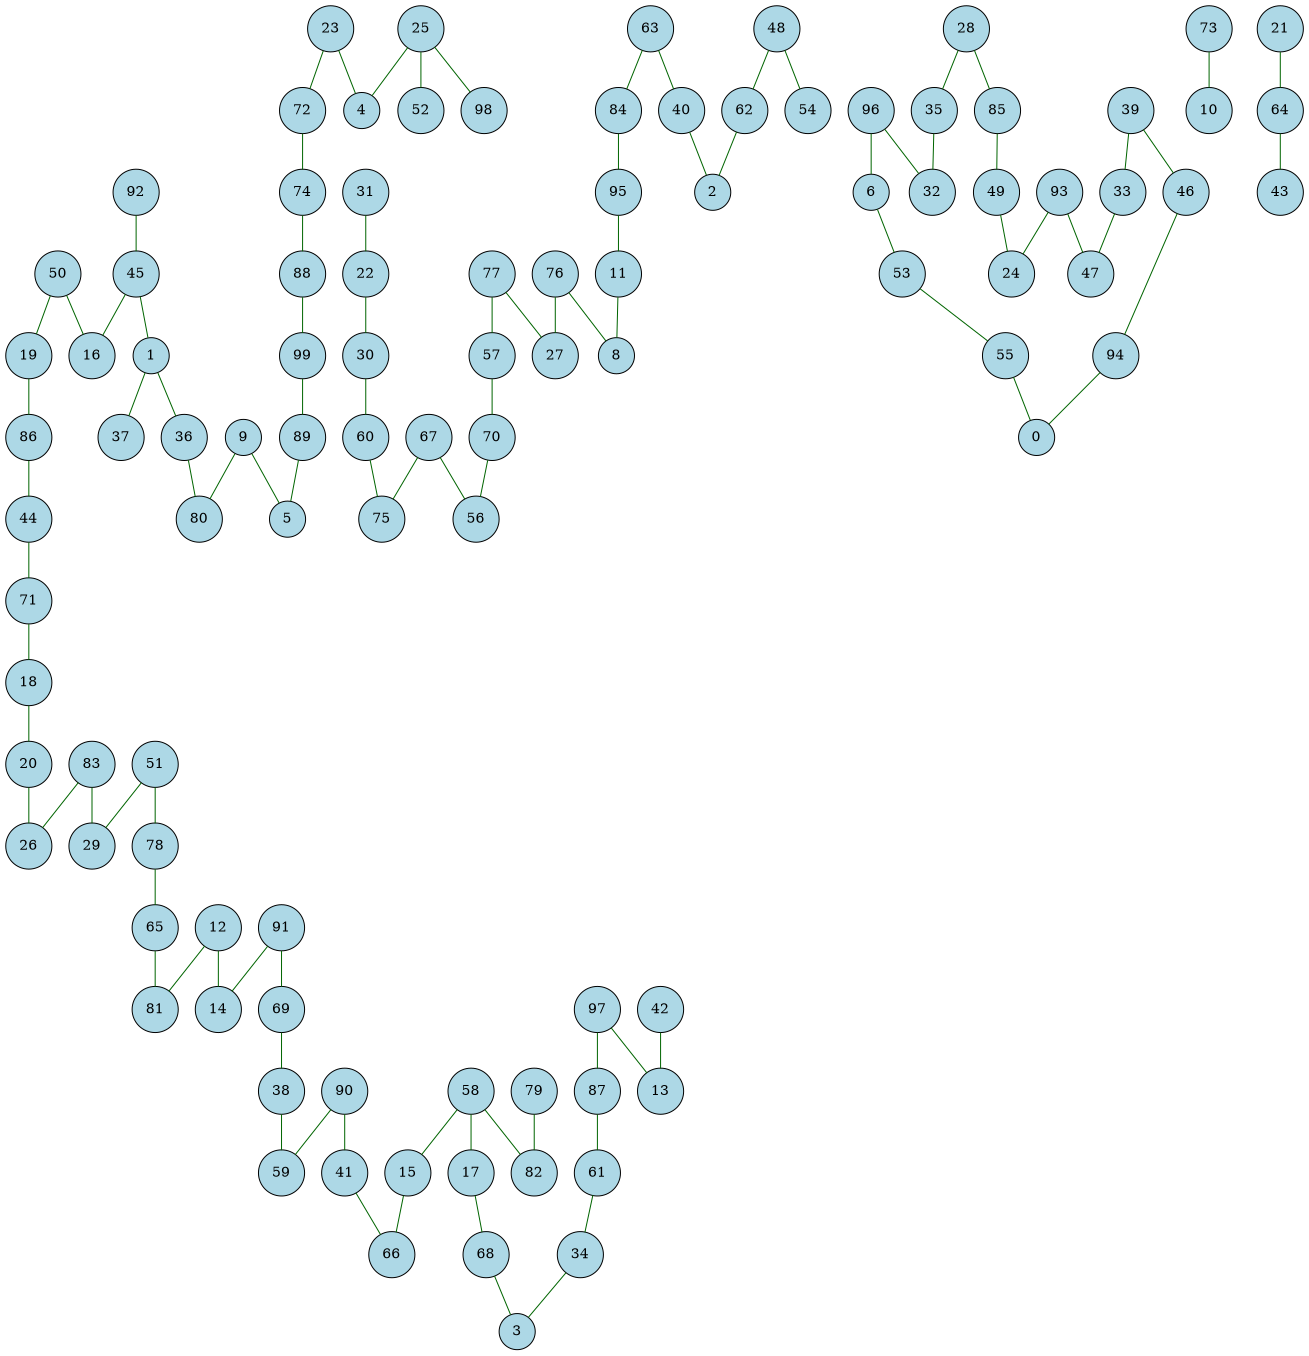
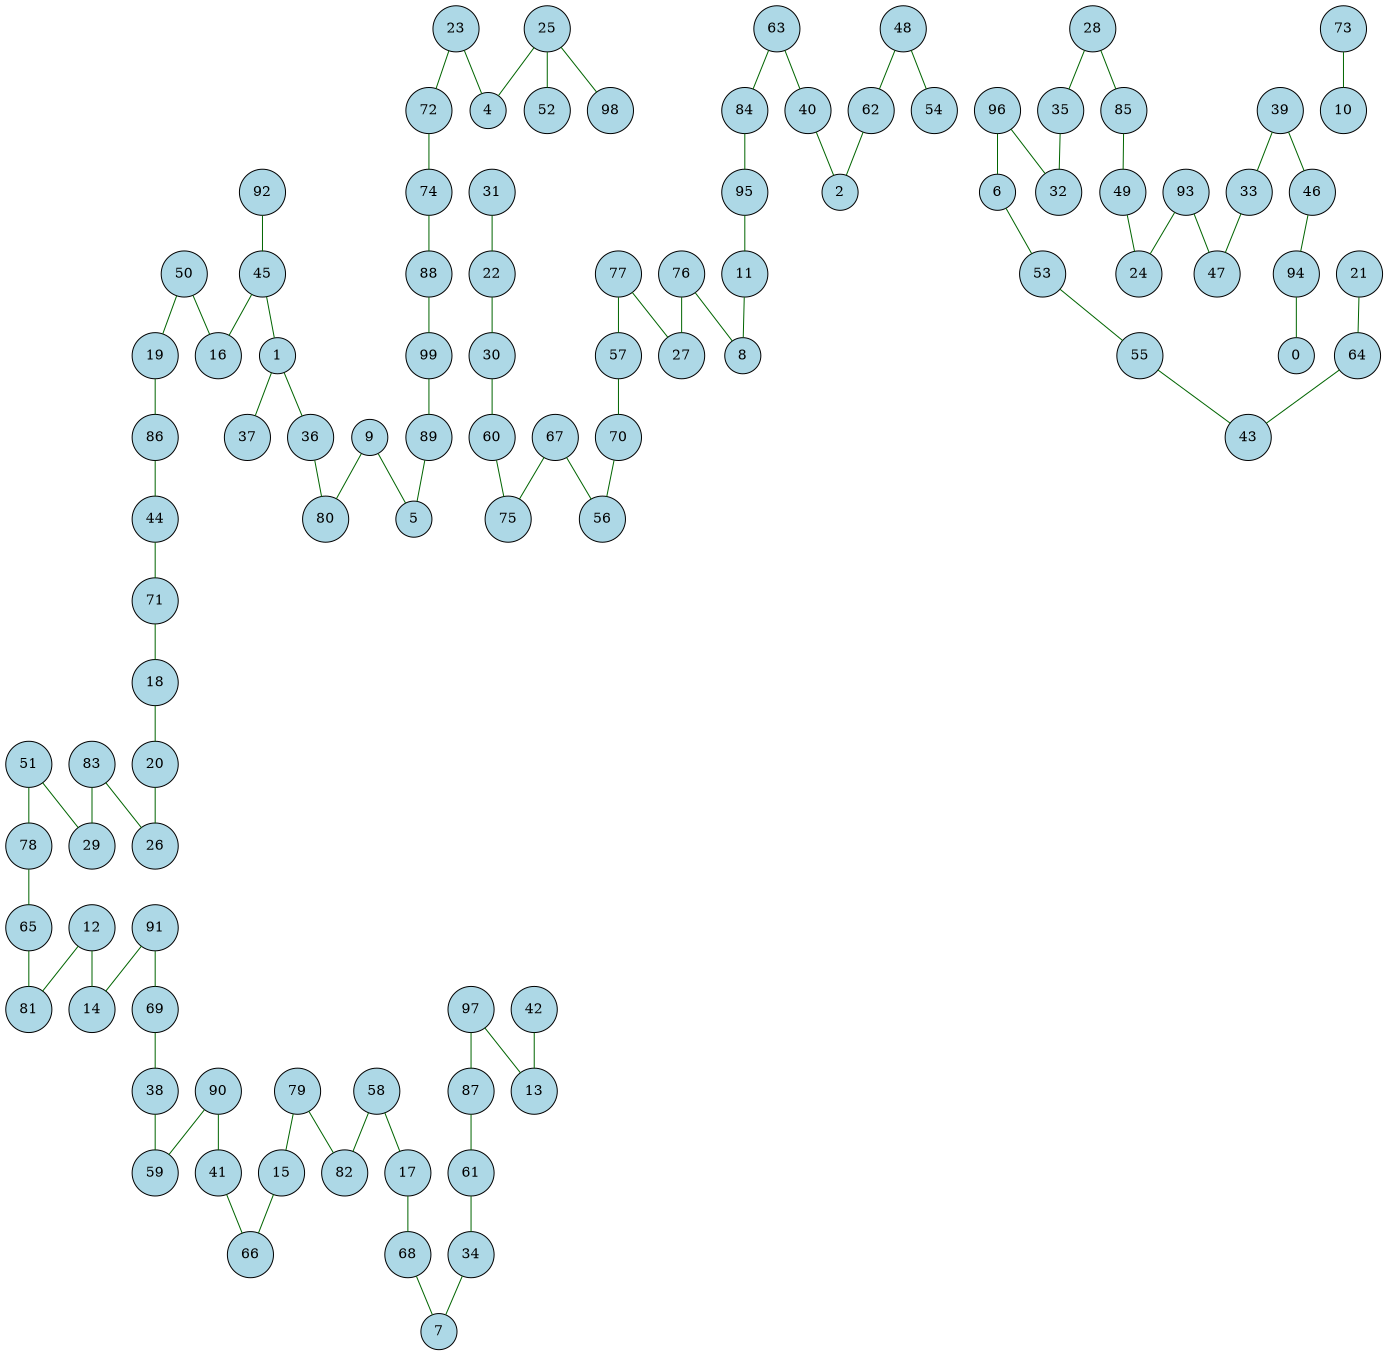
(1022, 399) -> (1194, 397)
(439, 1132) -> (290, 1132)
(517, 1332) -> (439, 1332)
